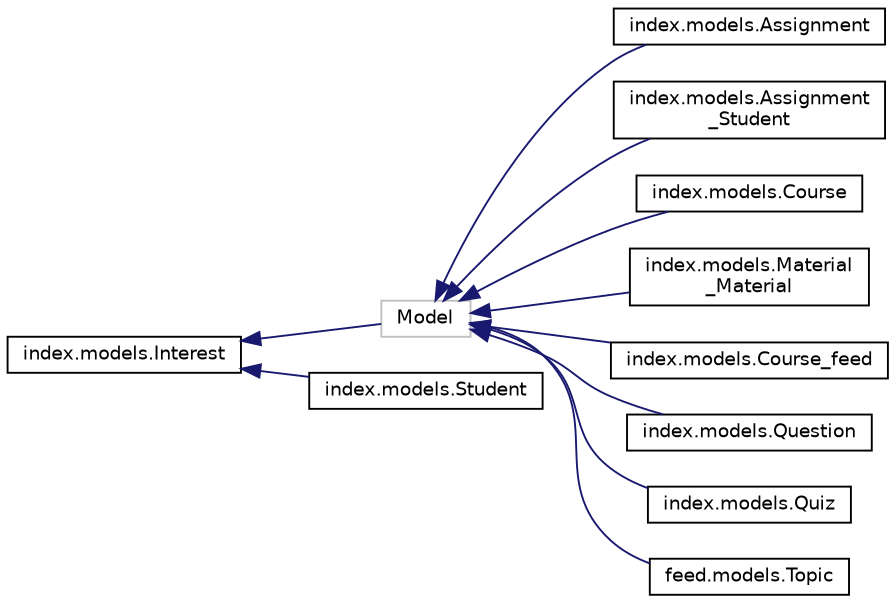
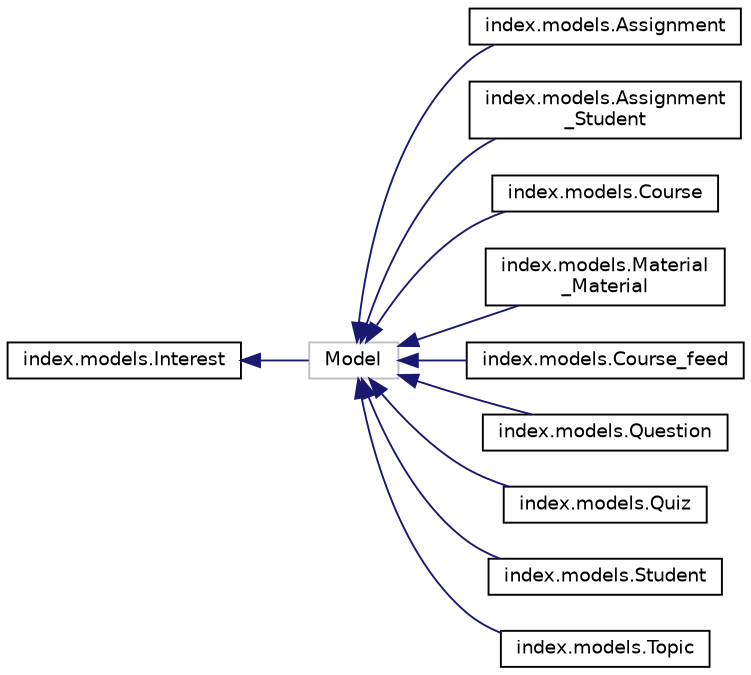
(285, 374) -> (419, 491)
(749, 577) -> (605, 649)
